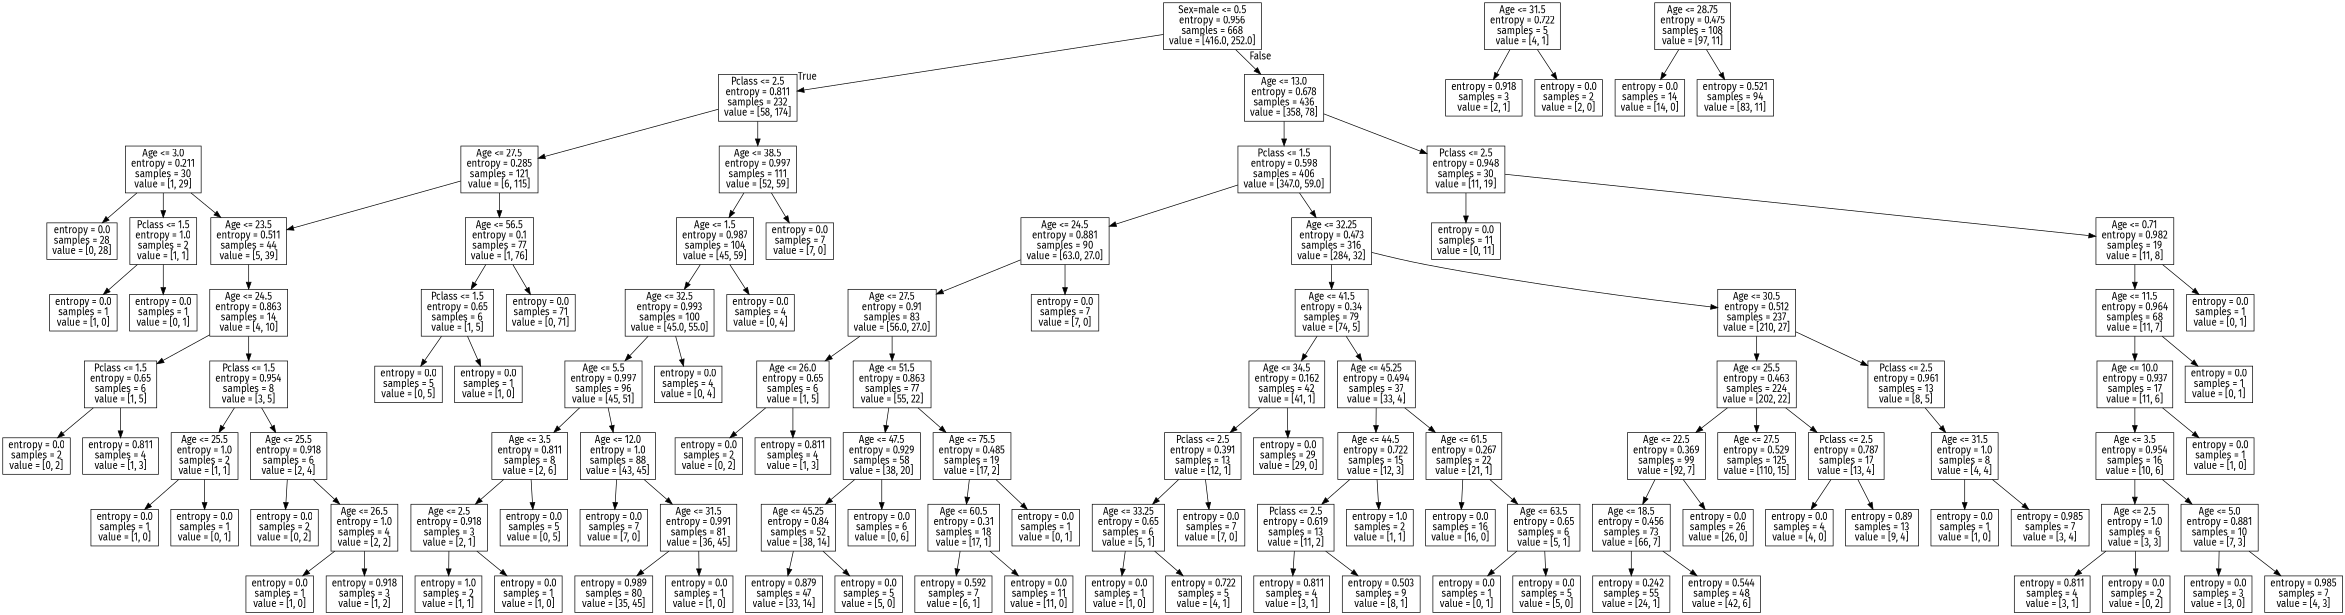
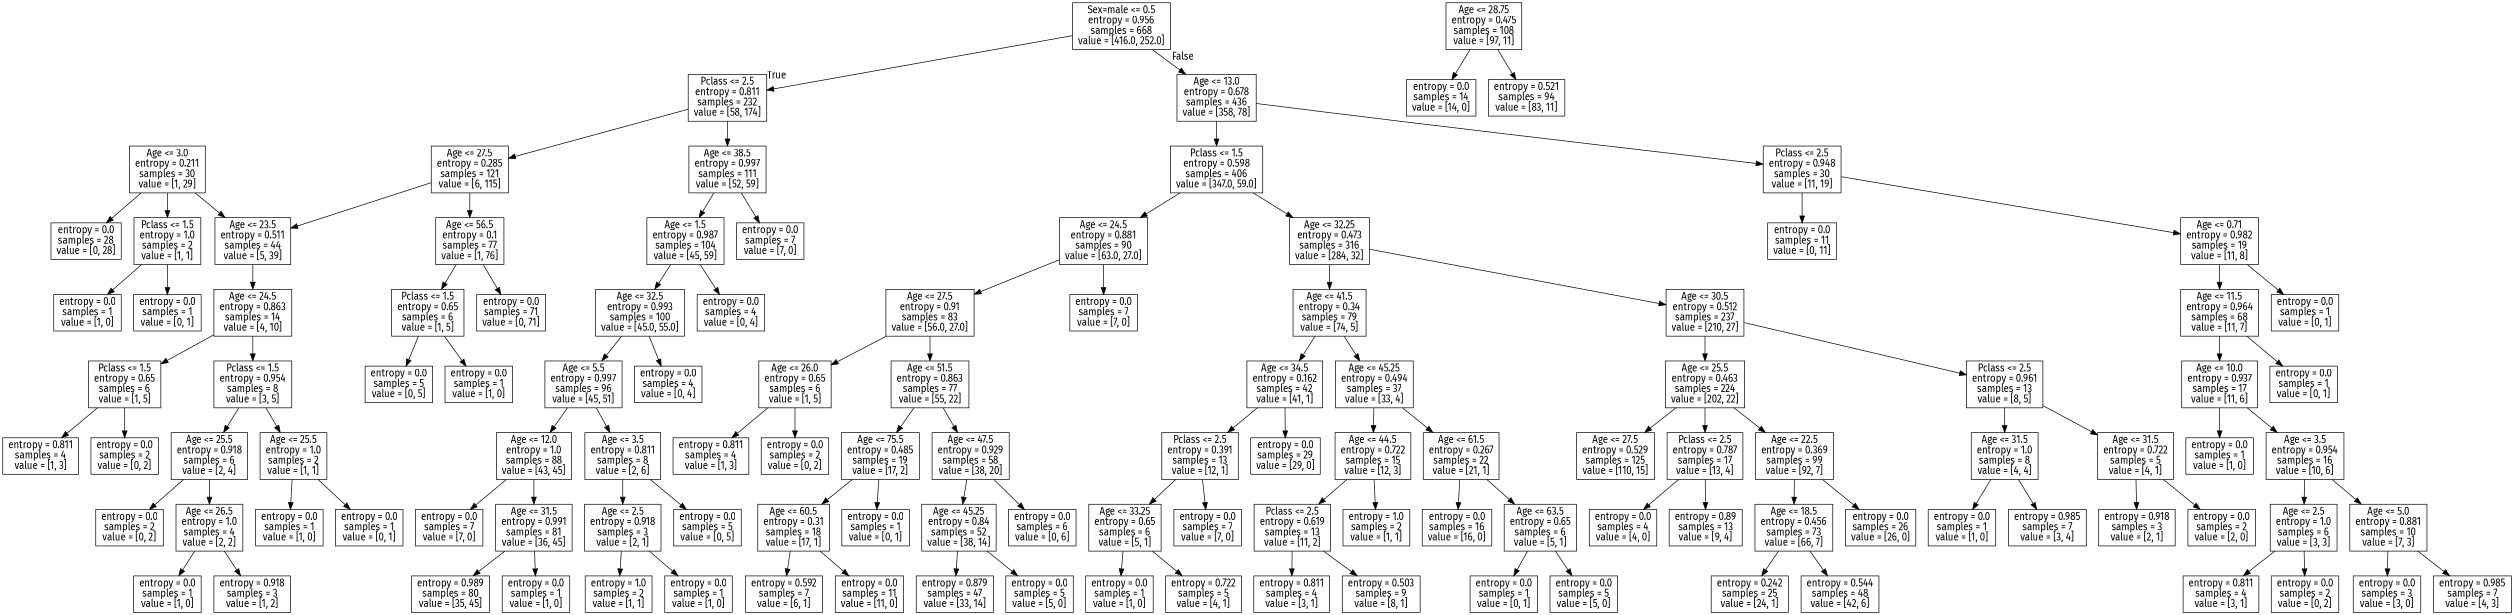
none -> (2067, 419)
(1631, 594) -> (1750, 594)
